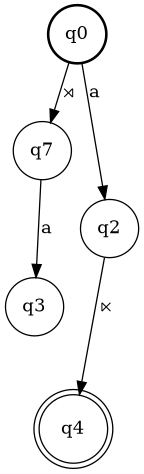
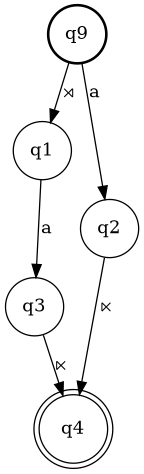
(77, 34) -> (77, 34)
(42, 151) -> (42, 151)
none -> (51, 359)
